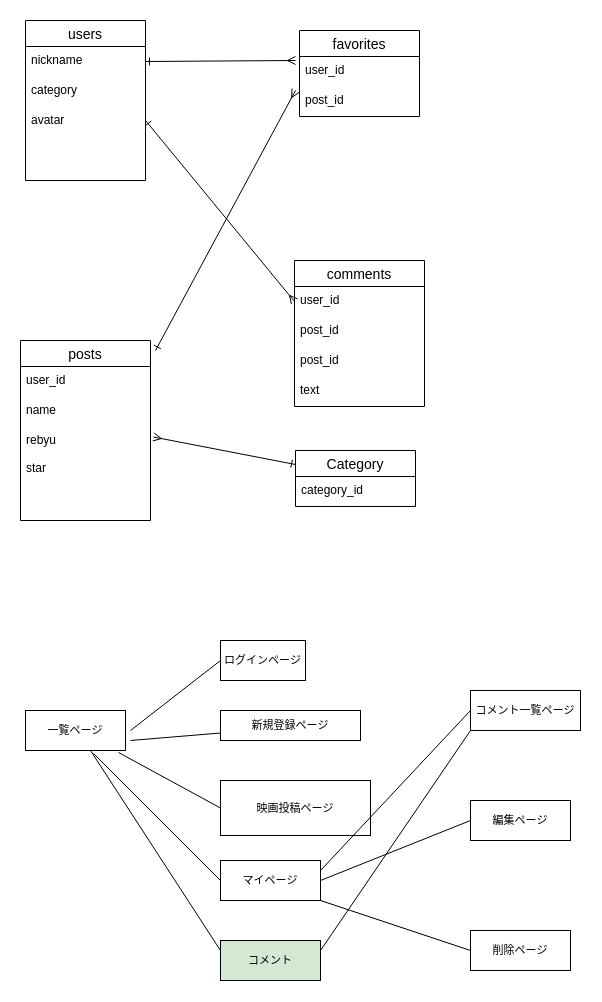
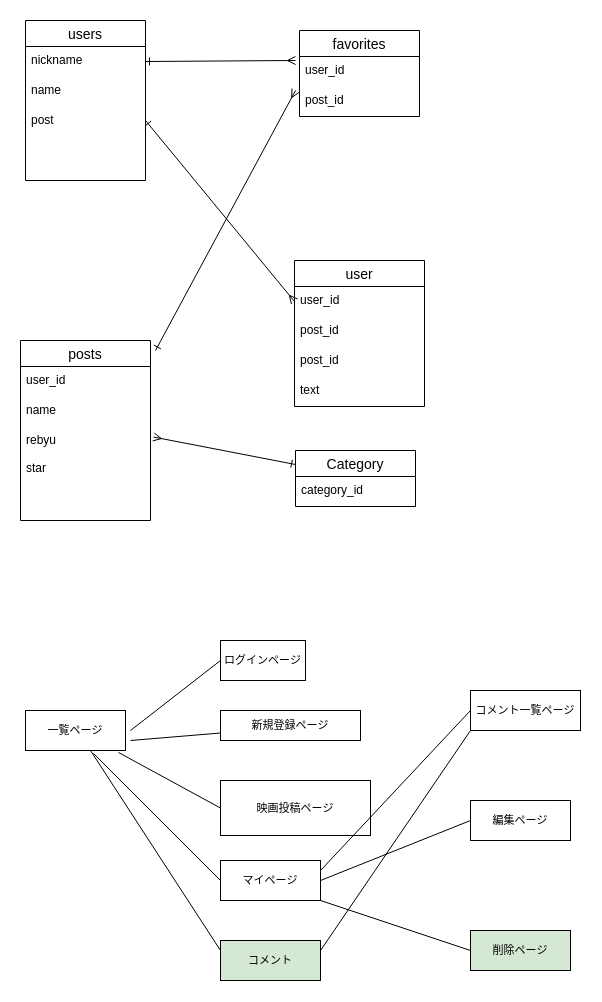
(58, 90) -> (44, 90)
(51, 120) -> (44, 120)
(359, 274) -> (359, 274)
(521, 951) -> (521, 951)
